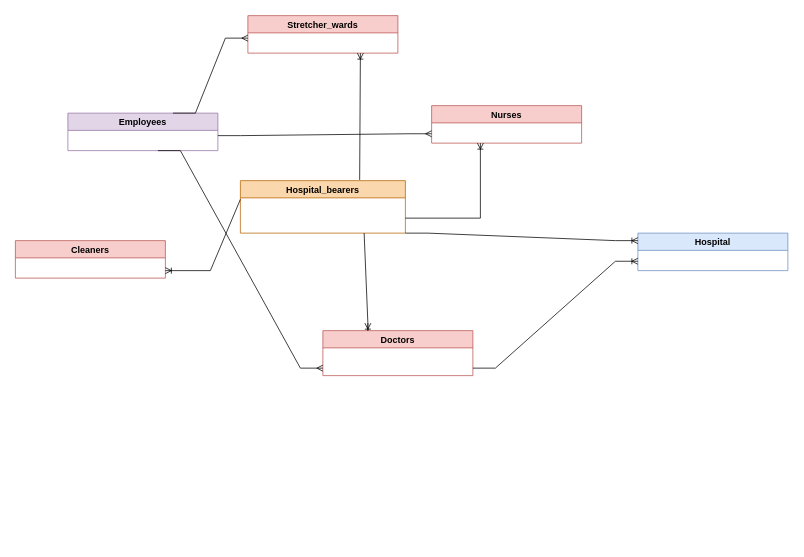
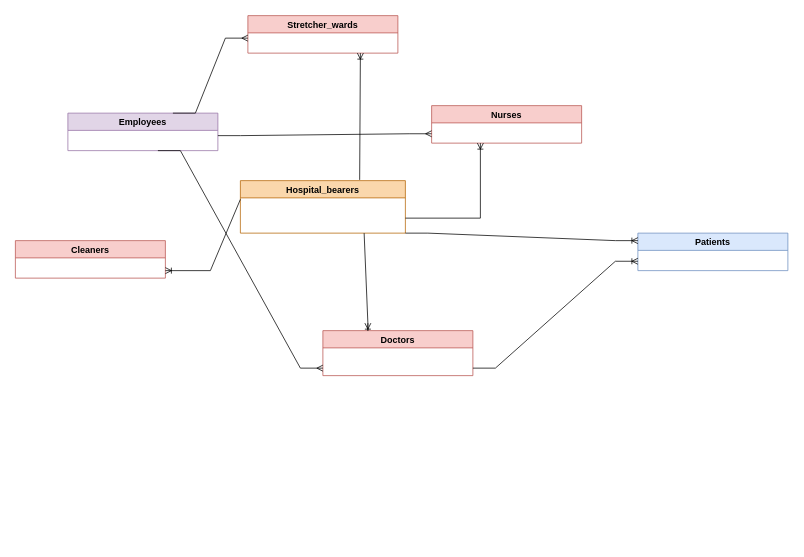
(713, 242) -> (713, 242)
